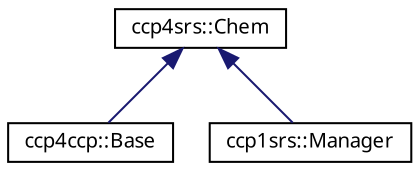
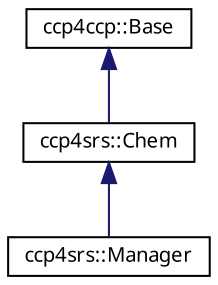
(138, 93) -> (109, 96)
(311, 143) -> (109, 257)
